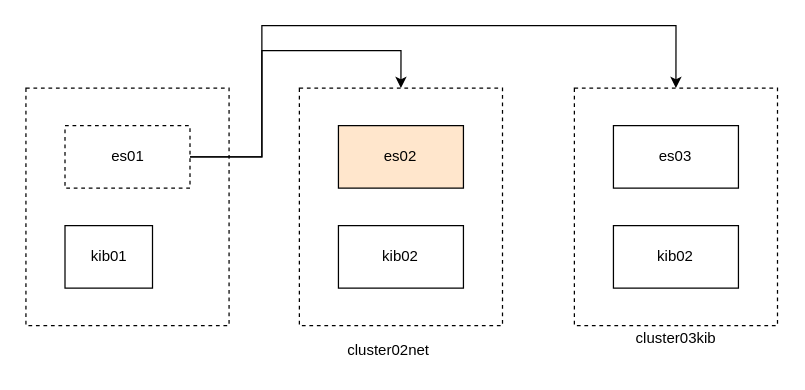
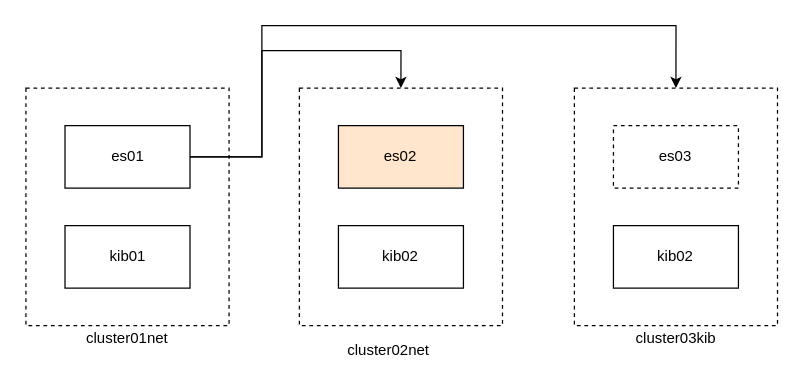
(128, 157) -> (128, 157)
(676, 157) -> (676, 157)
(109, 257) -> (128, 257)
none -> (128, 338)
